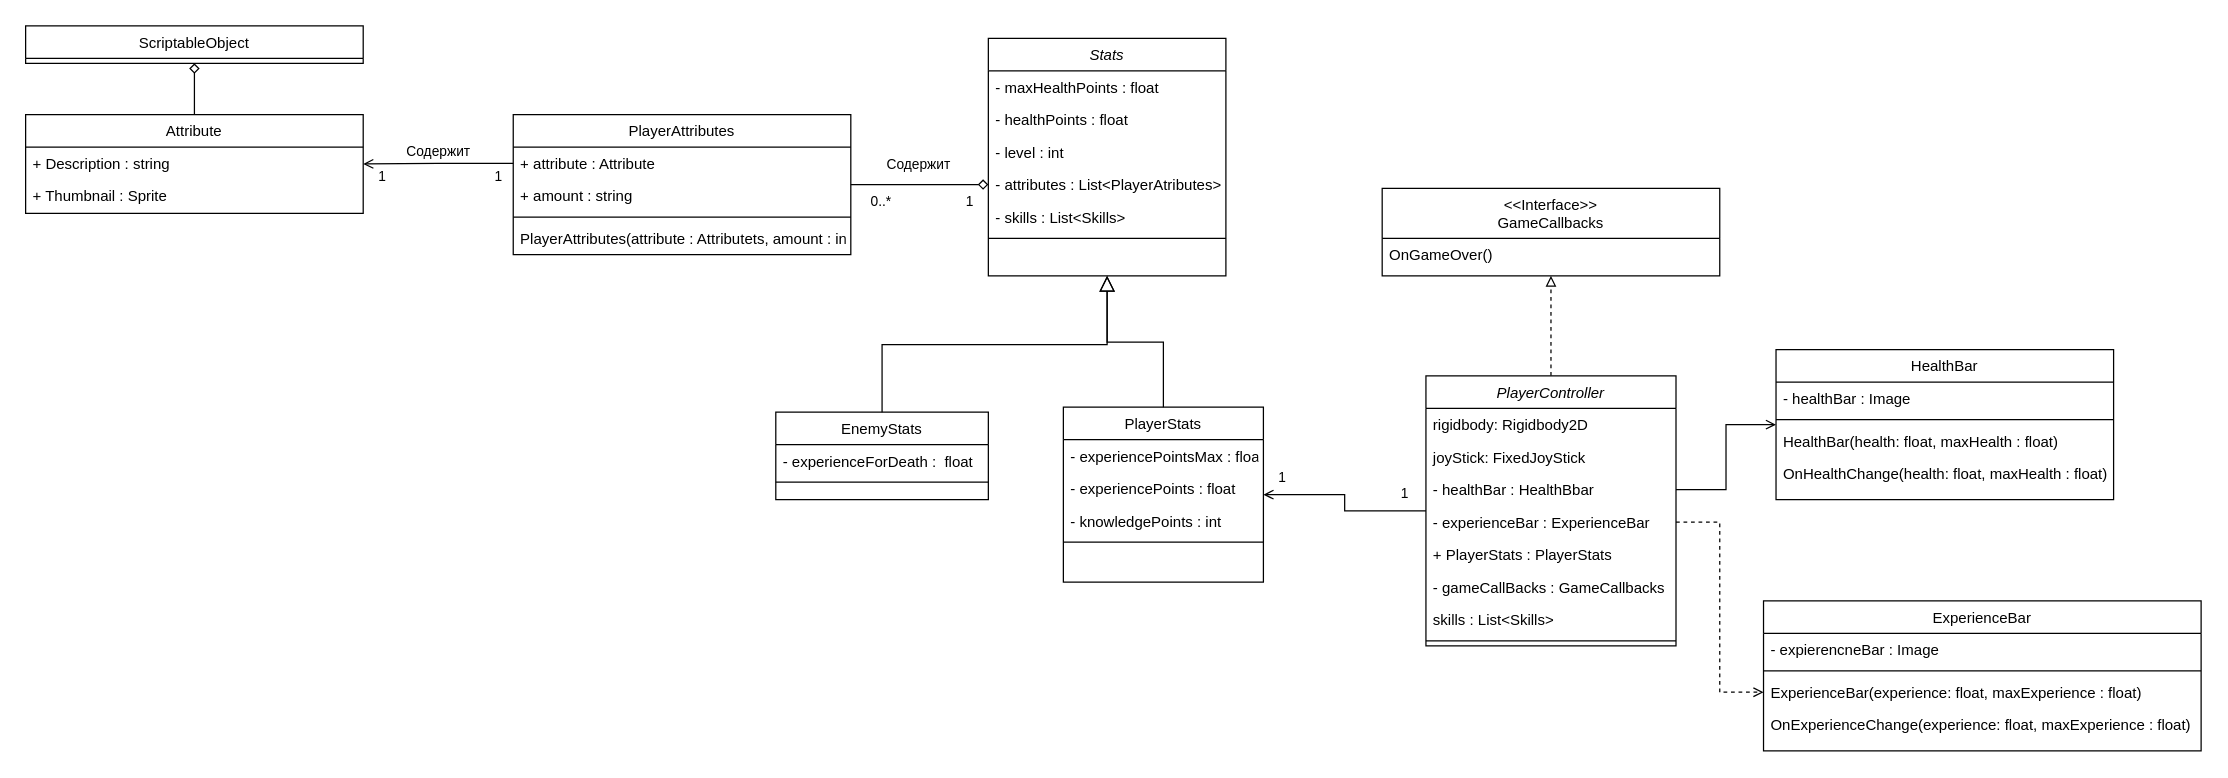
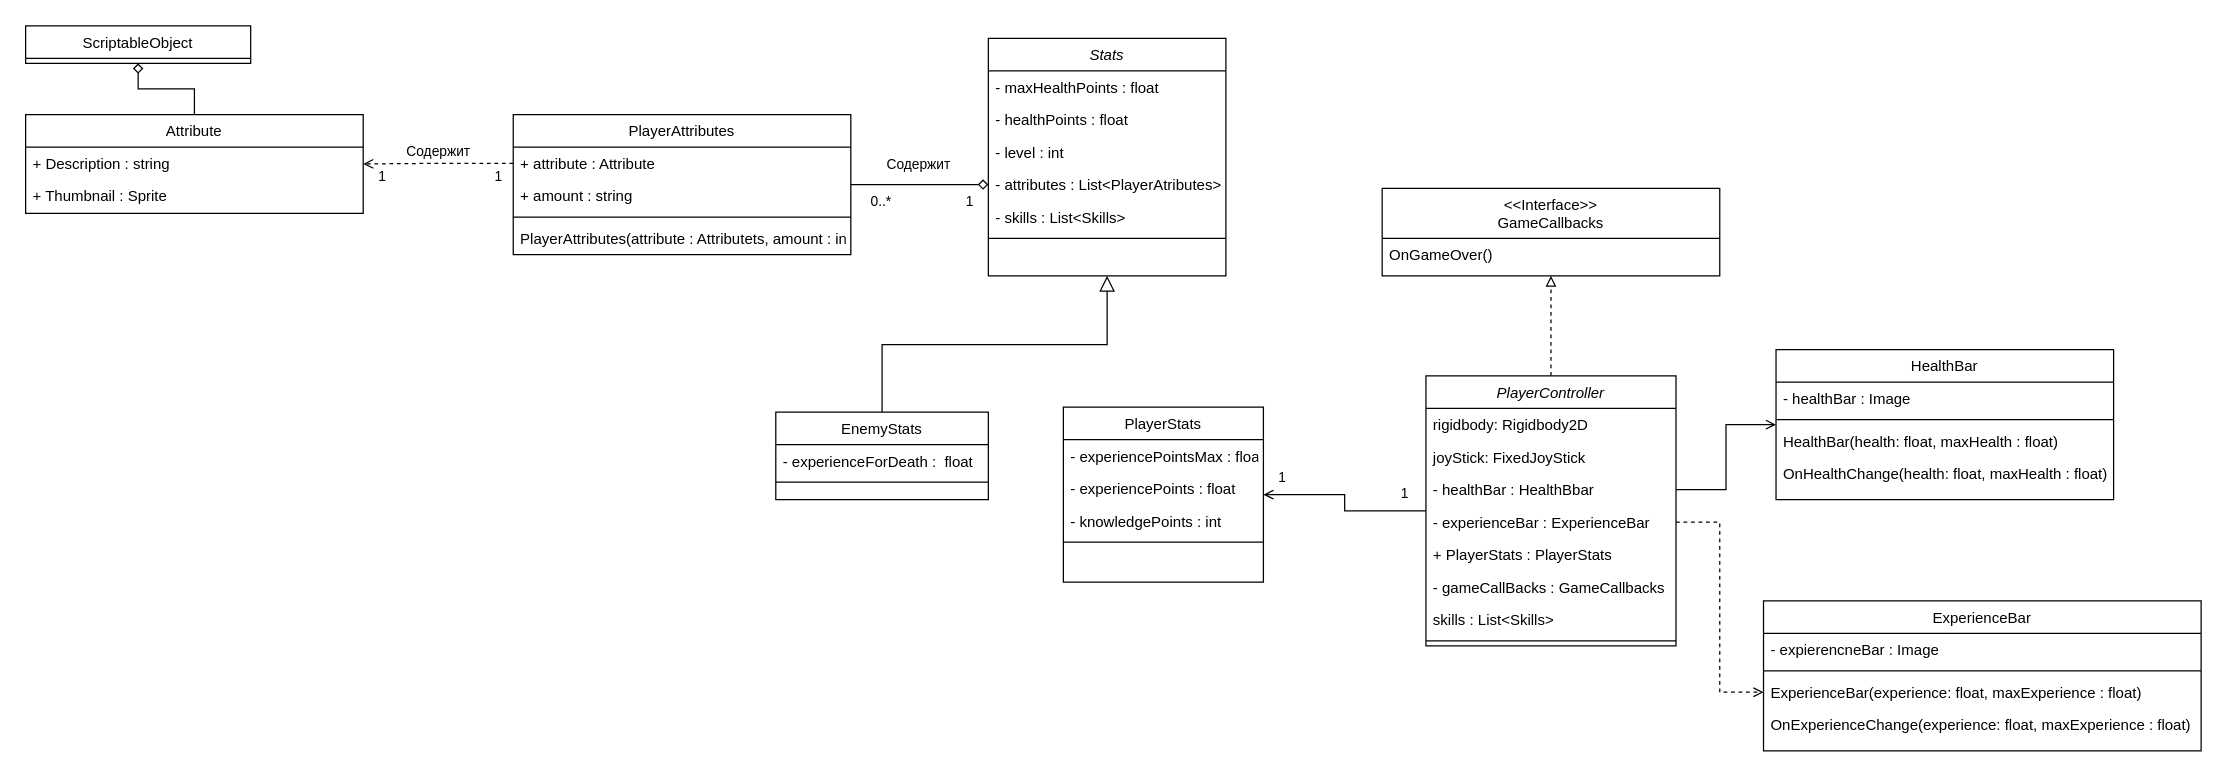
(194, 44) -> (138, 44)
(440, 163) -> (440, 163)
(1163, 347) -> none
